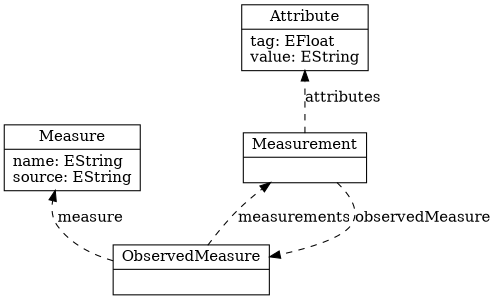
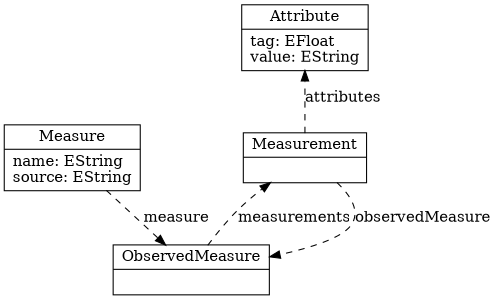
(72, 240) -> (132, 214)
